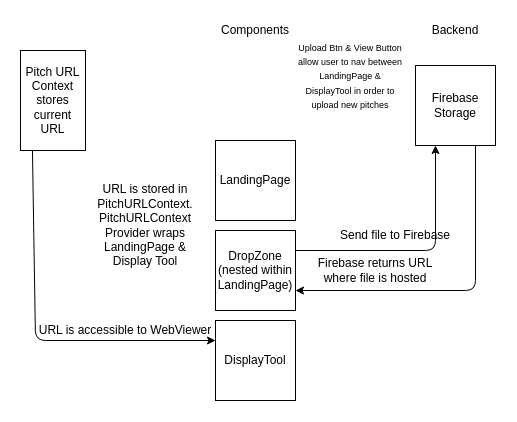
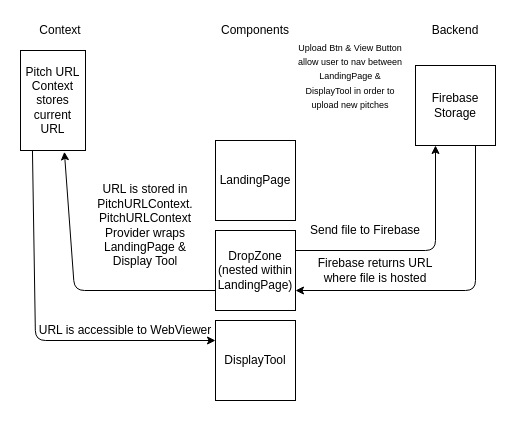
none -> (61, 31)
(396, 236) -> (366, 231)
none -> (85, 291)
